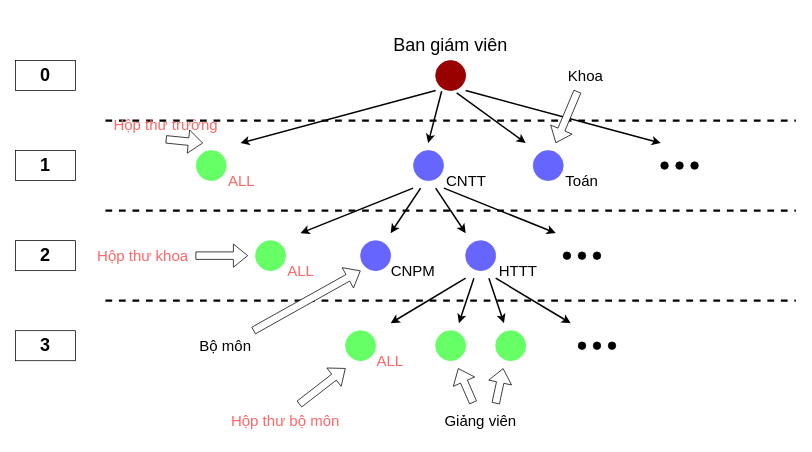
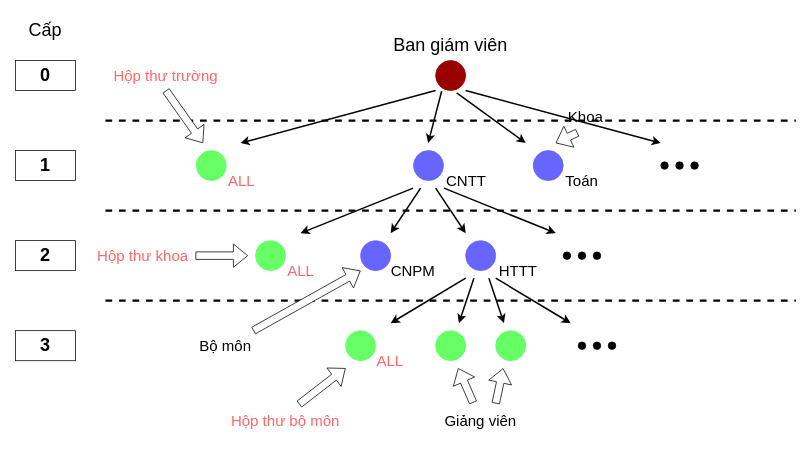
none -> (45, 30)
(585, 75) -> (585, 117)
(166, 124) -> (166, 75)
